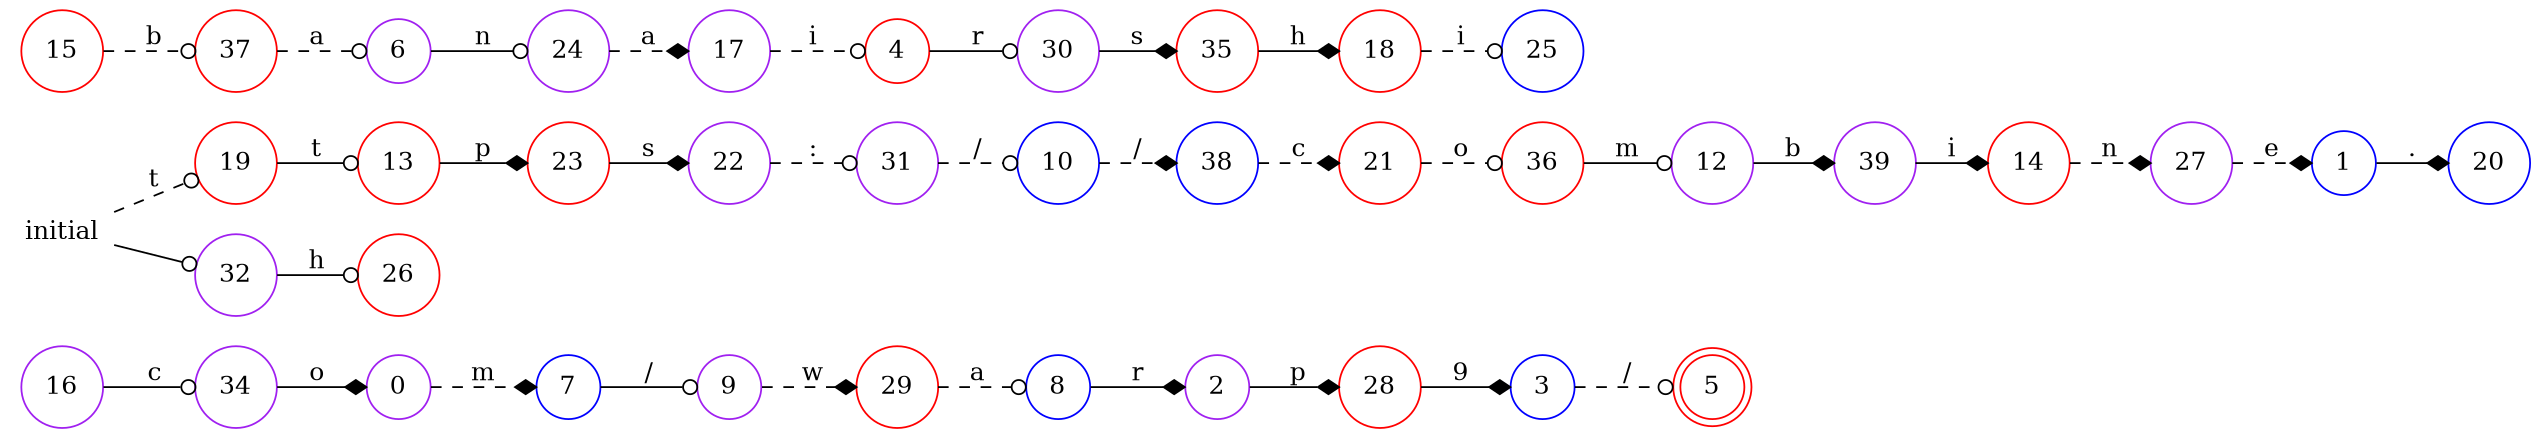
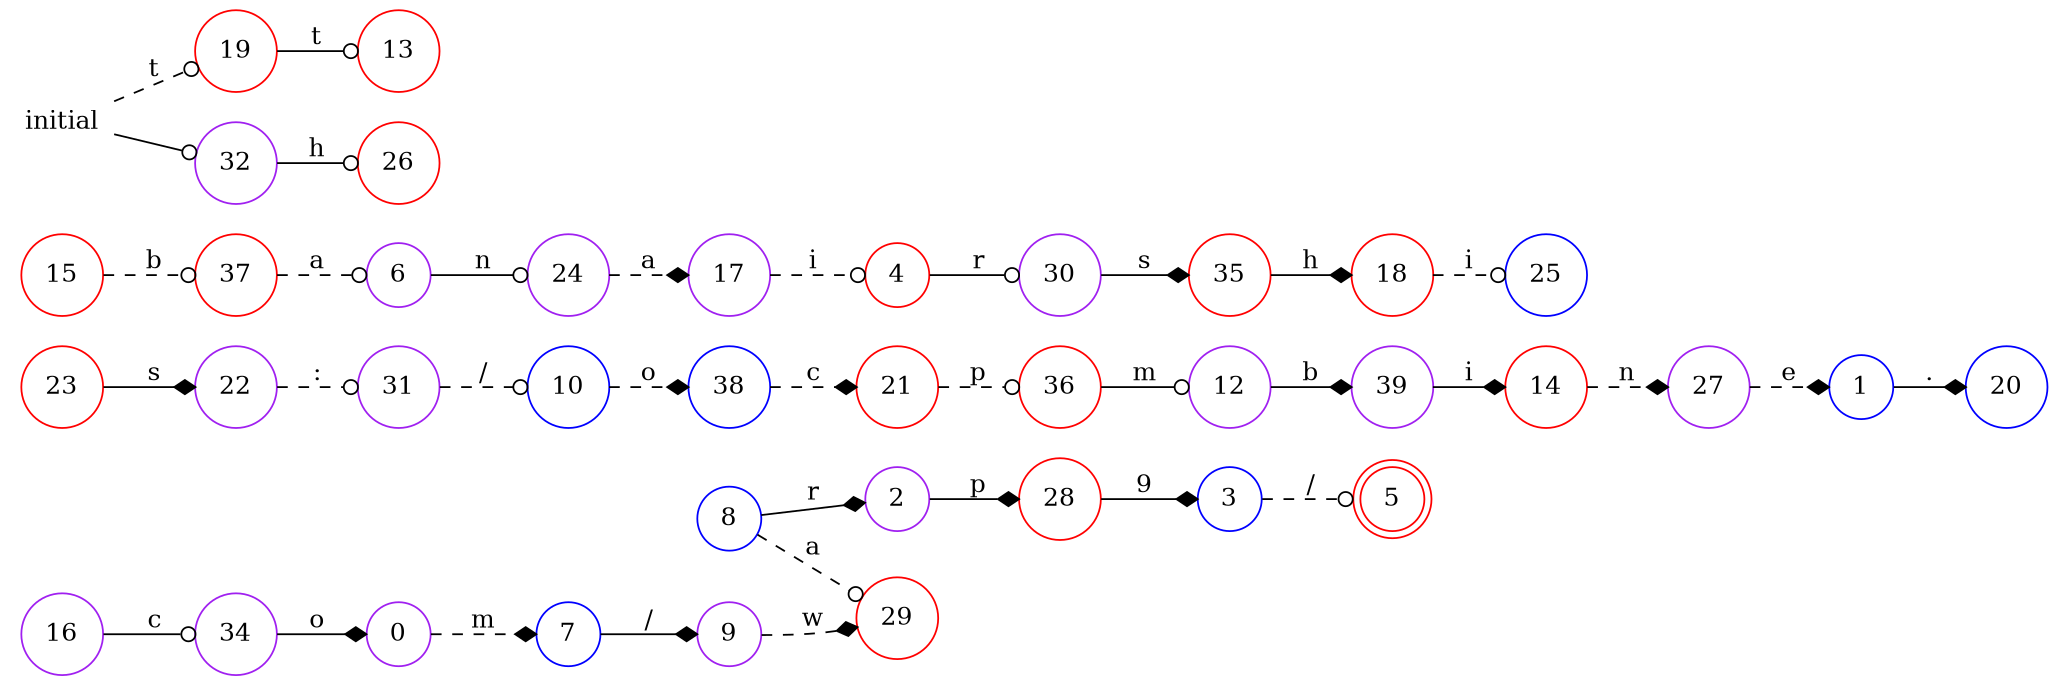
(1138, 150) -> (649, 374)
(1461, 150) -> (979, 374)
(473, 163) -> none
(642, 387) -> (638, 634)
(975, 387) -> (804, 563)
